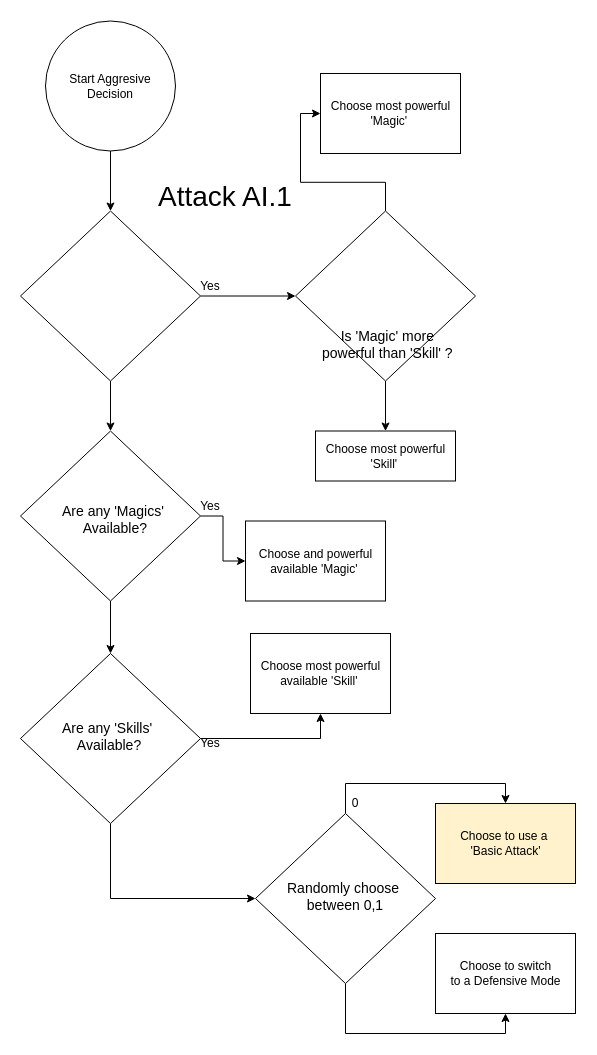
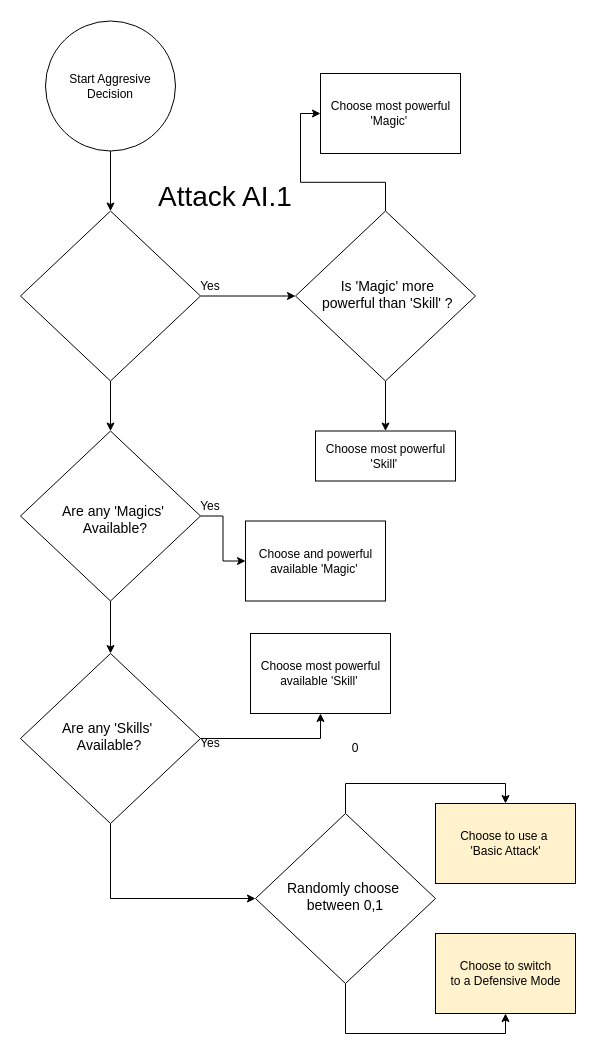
(386, 346) -> (386, 296)
(356, 804) -> (356, 749)
(506, 974) -> (506, 974)
